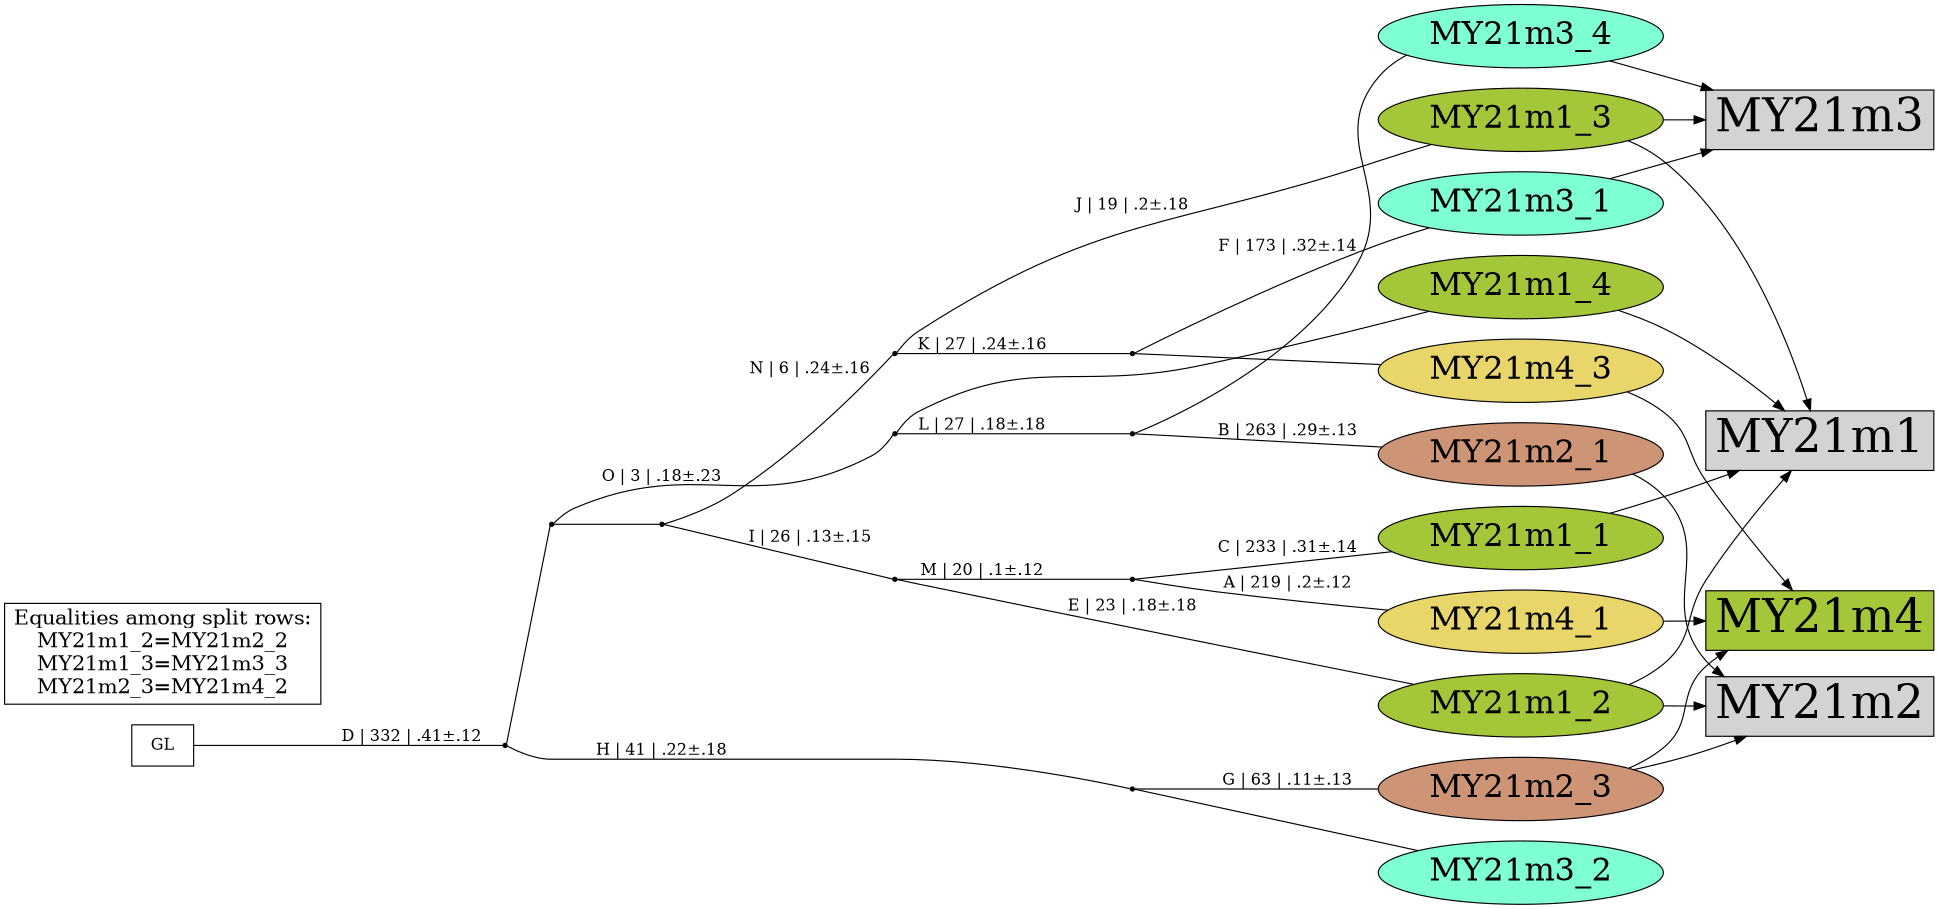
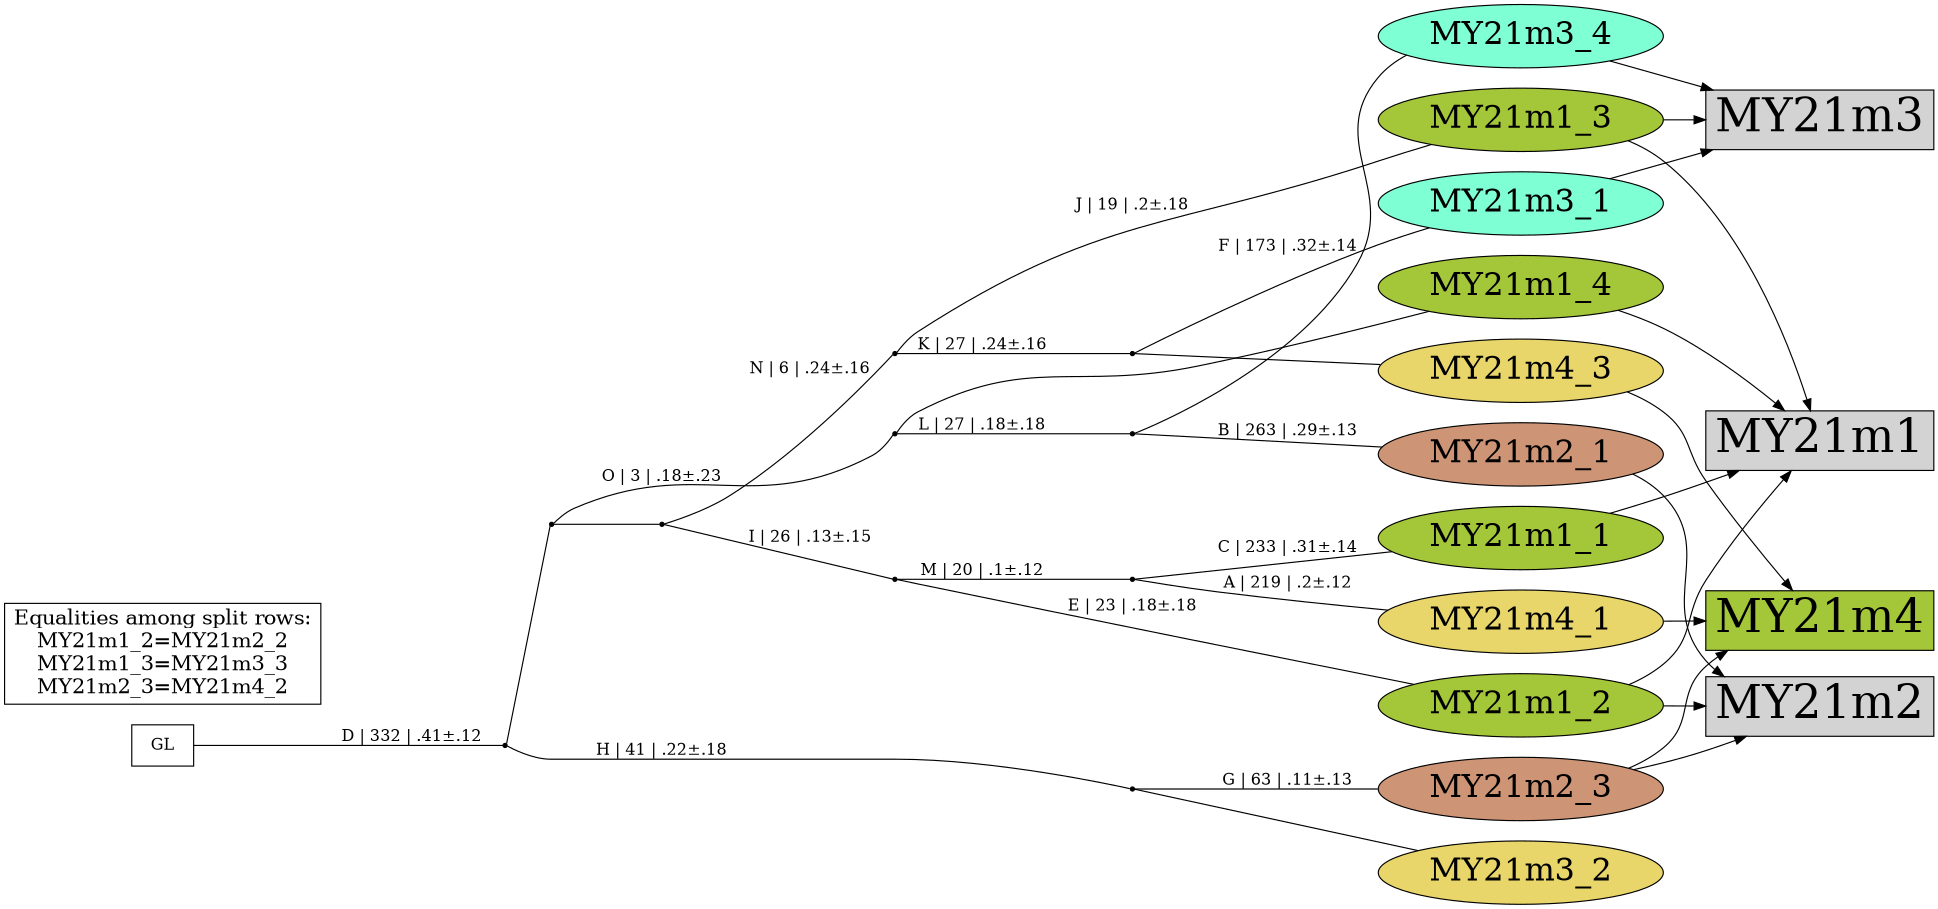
(1521, 873) -> (1521, 873)
